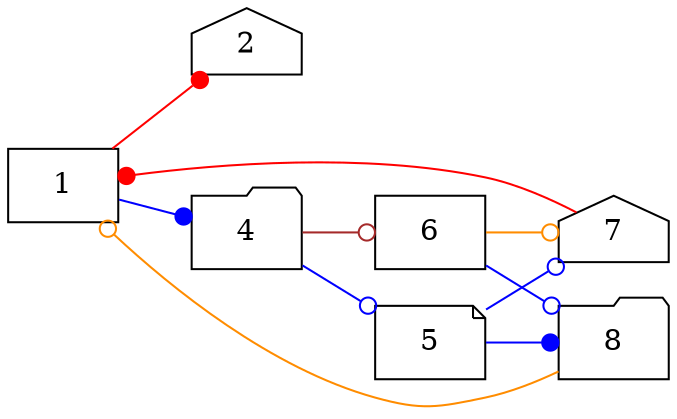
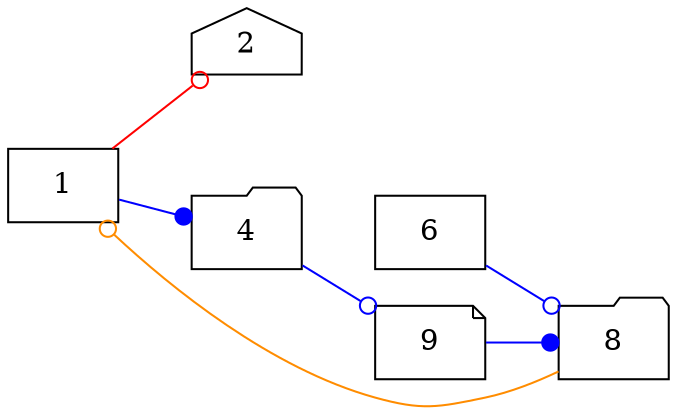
(153, 117) -> (153, 117)
(330, 232) -> none
(614, 232) -> none
(430, 343) -> (430, 343)
